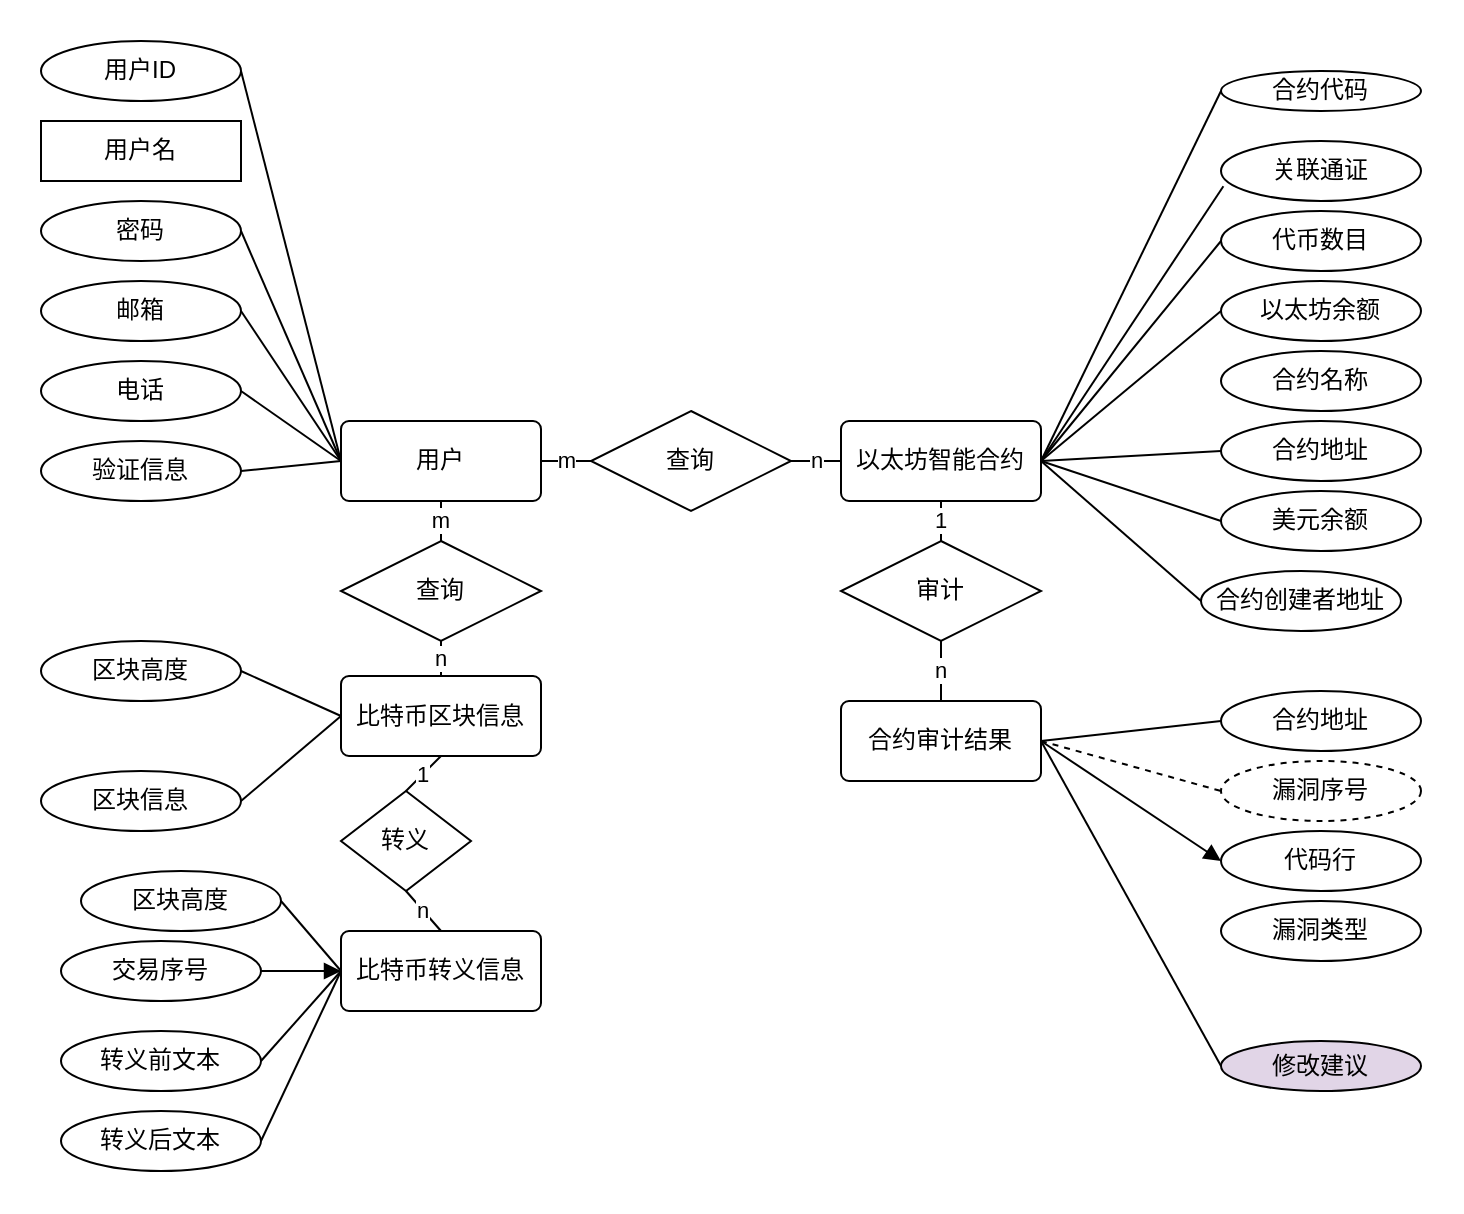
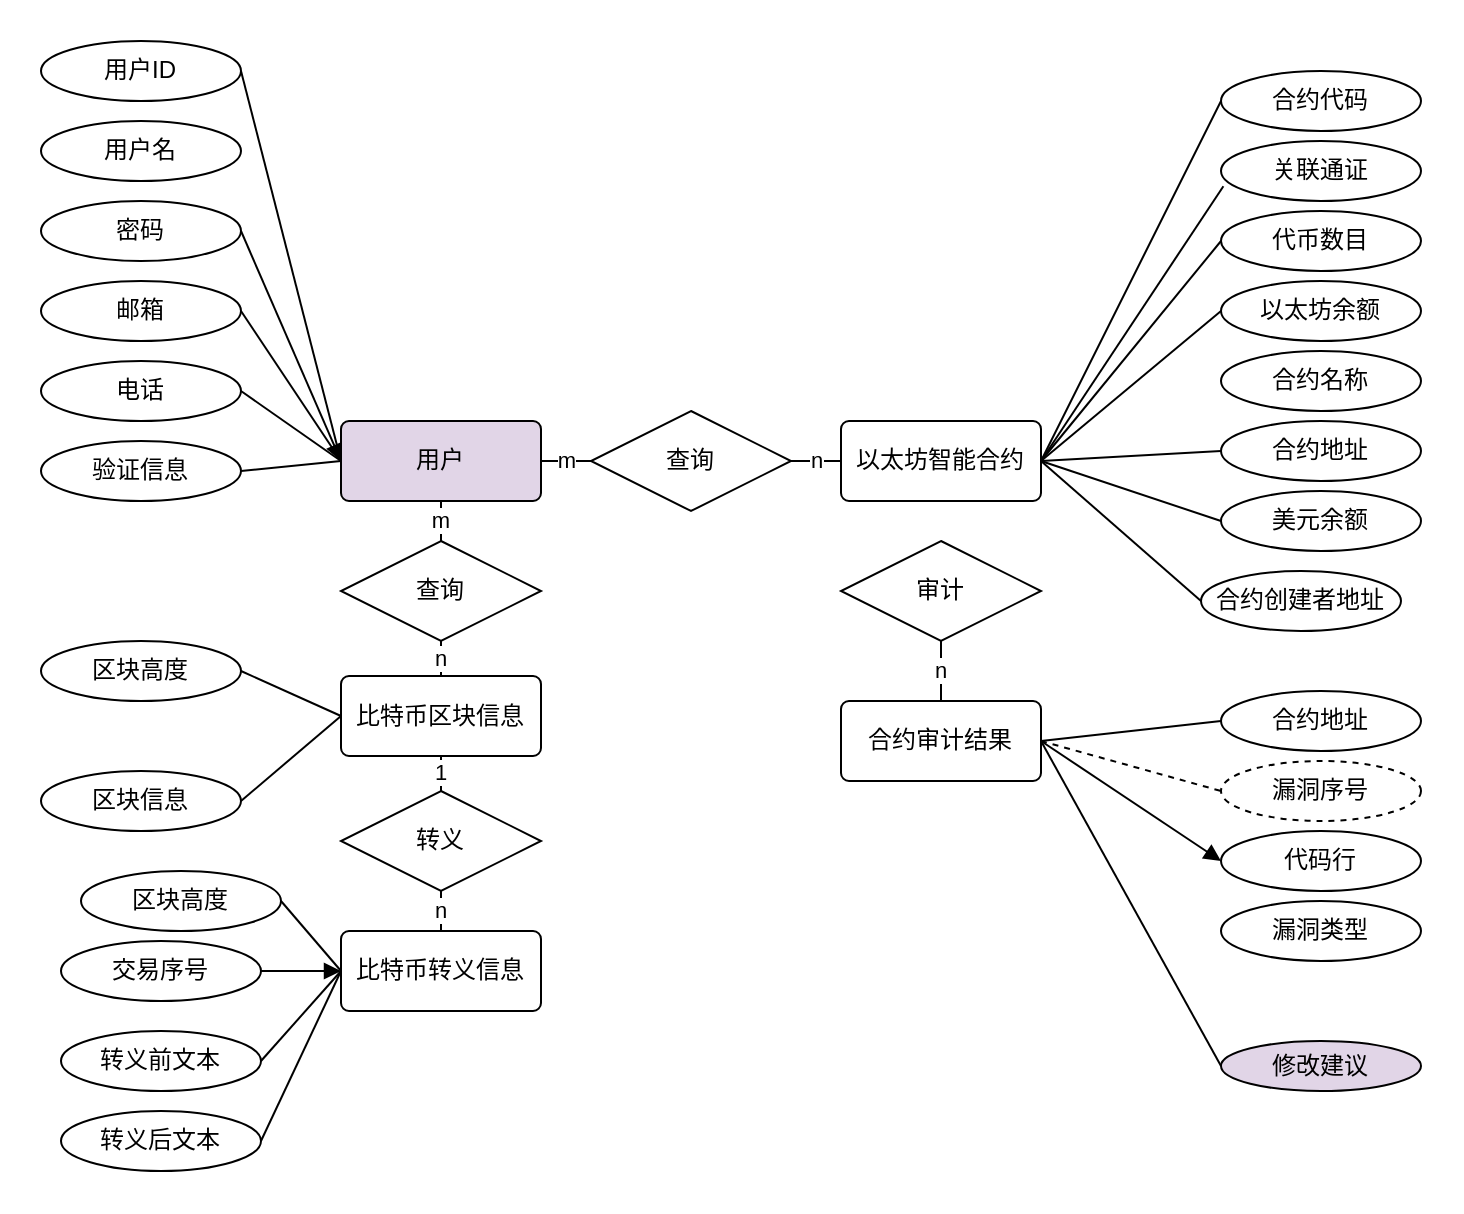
(1321, 91) -> (1321, 101)
(141, 151) -> (141, 151)
(333, 444) -> (333, 443)
(441, 461) -> (441, 461)
(941, 521) -> none
(406, 841) -> (441, 841)
